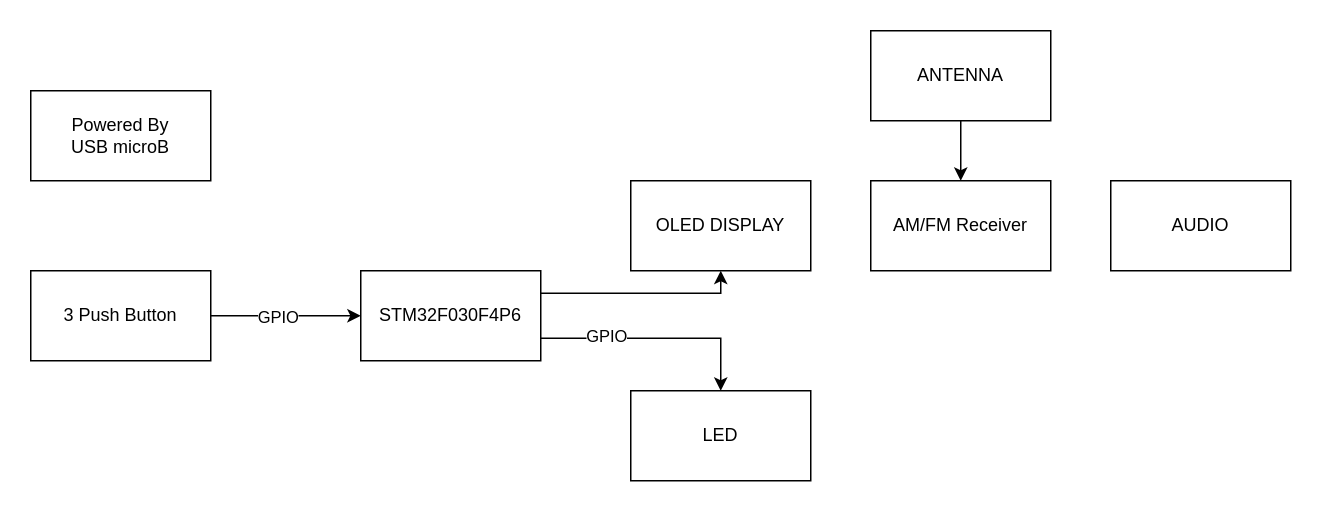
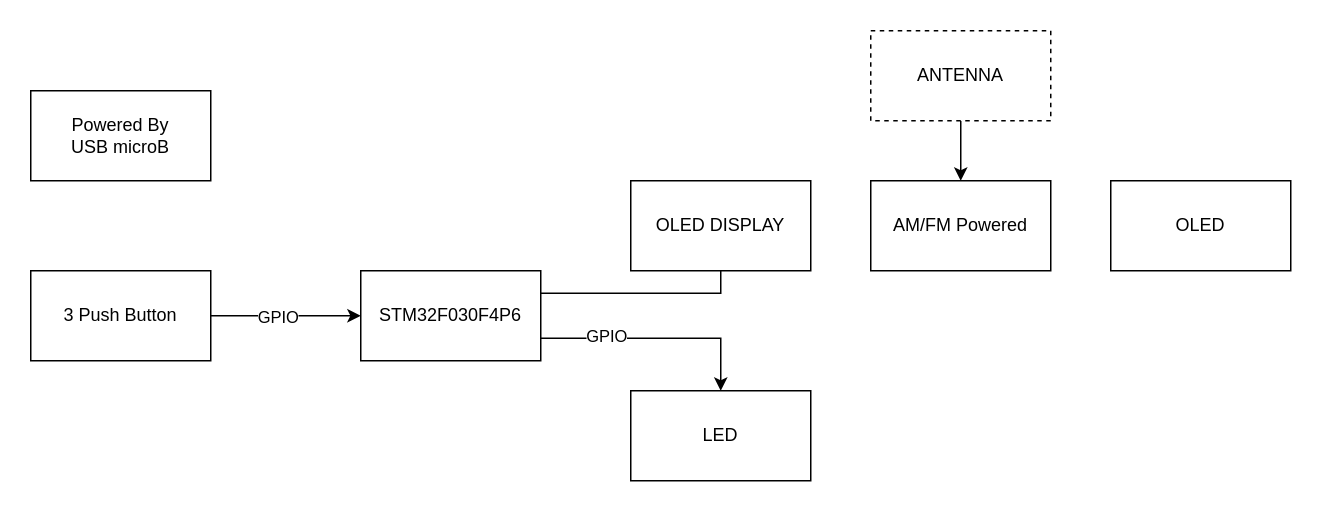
(961, 76) -> (961, 76)
(961, 226) -> (961, 226)
(1201, 226) -> (1201, 226)
(721, 281) -> (721, 277)
